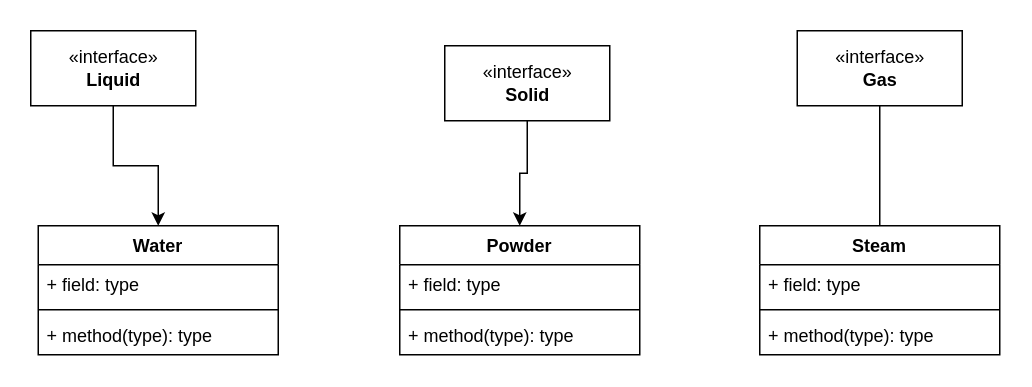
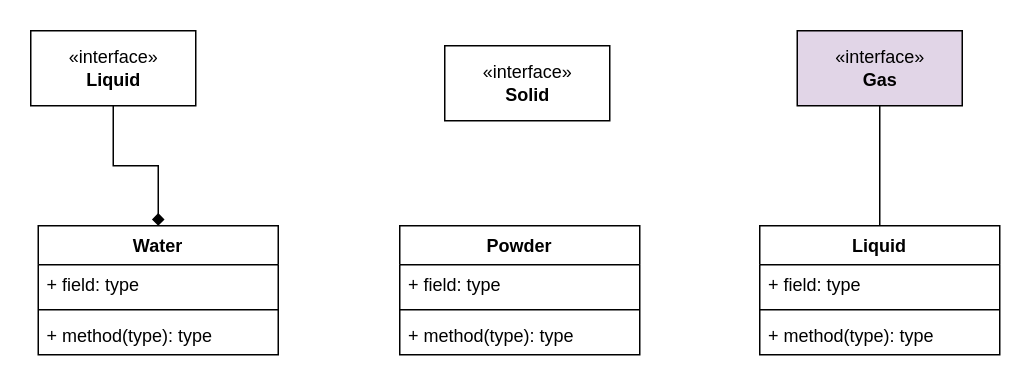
(880, 68) -> (880, 68)
(527, 171) -> none
(158, 214) -> (158, 213)
(879, 246) -> (879, 246)
